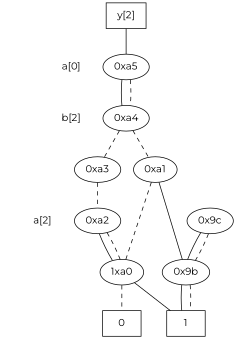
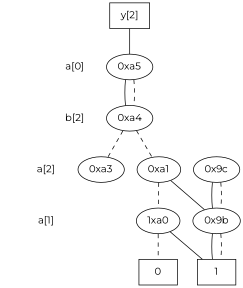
none -> (46, 221)
(98, 221) -> none
